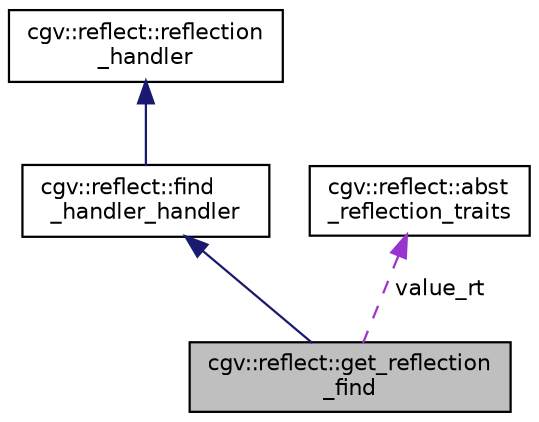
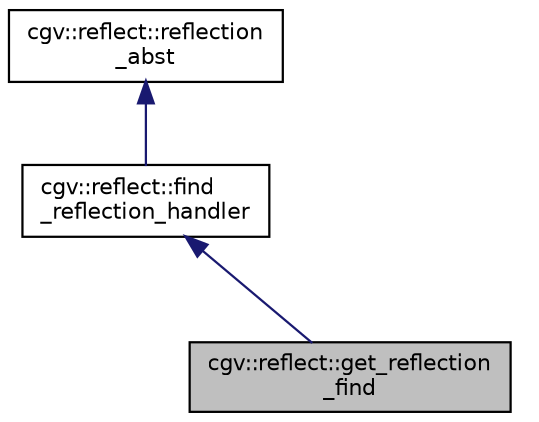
(146, 46) -> (146, 46)
(146, 201) -> (146, 201)
(420, 201) -> none
